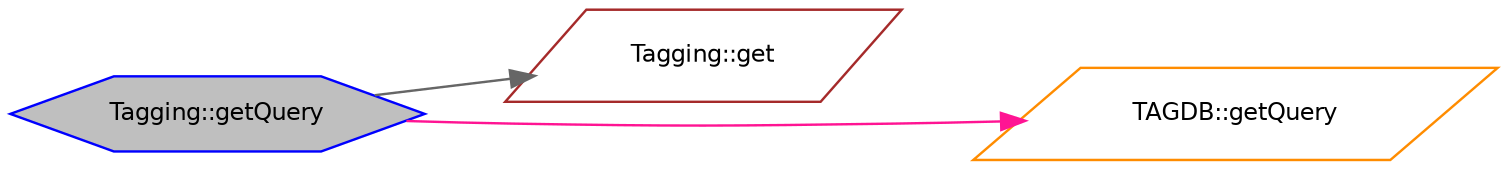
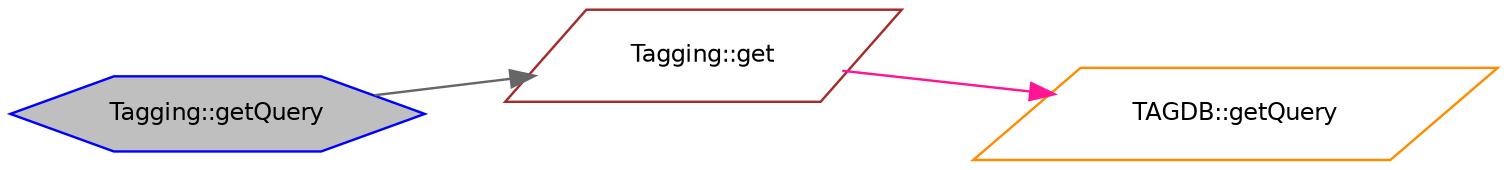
(704, 126) -> (936, 81)
